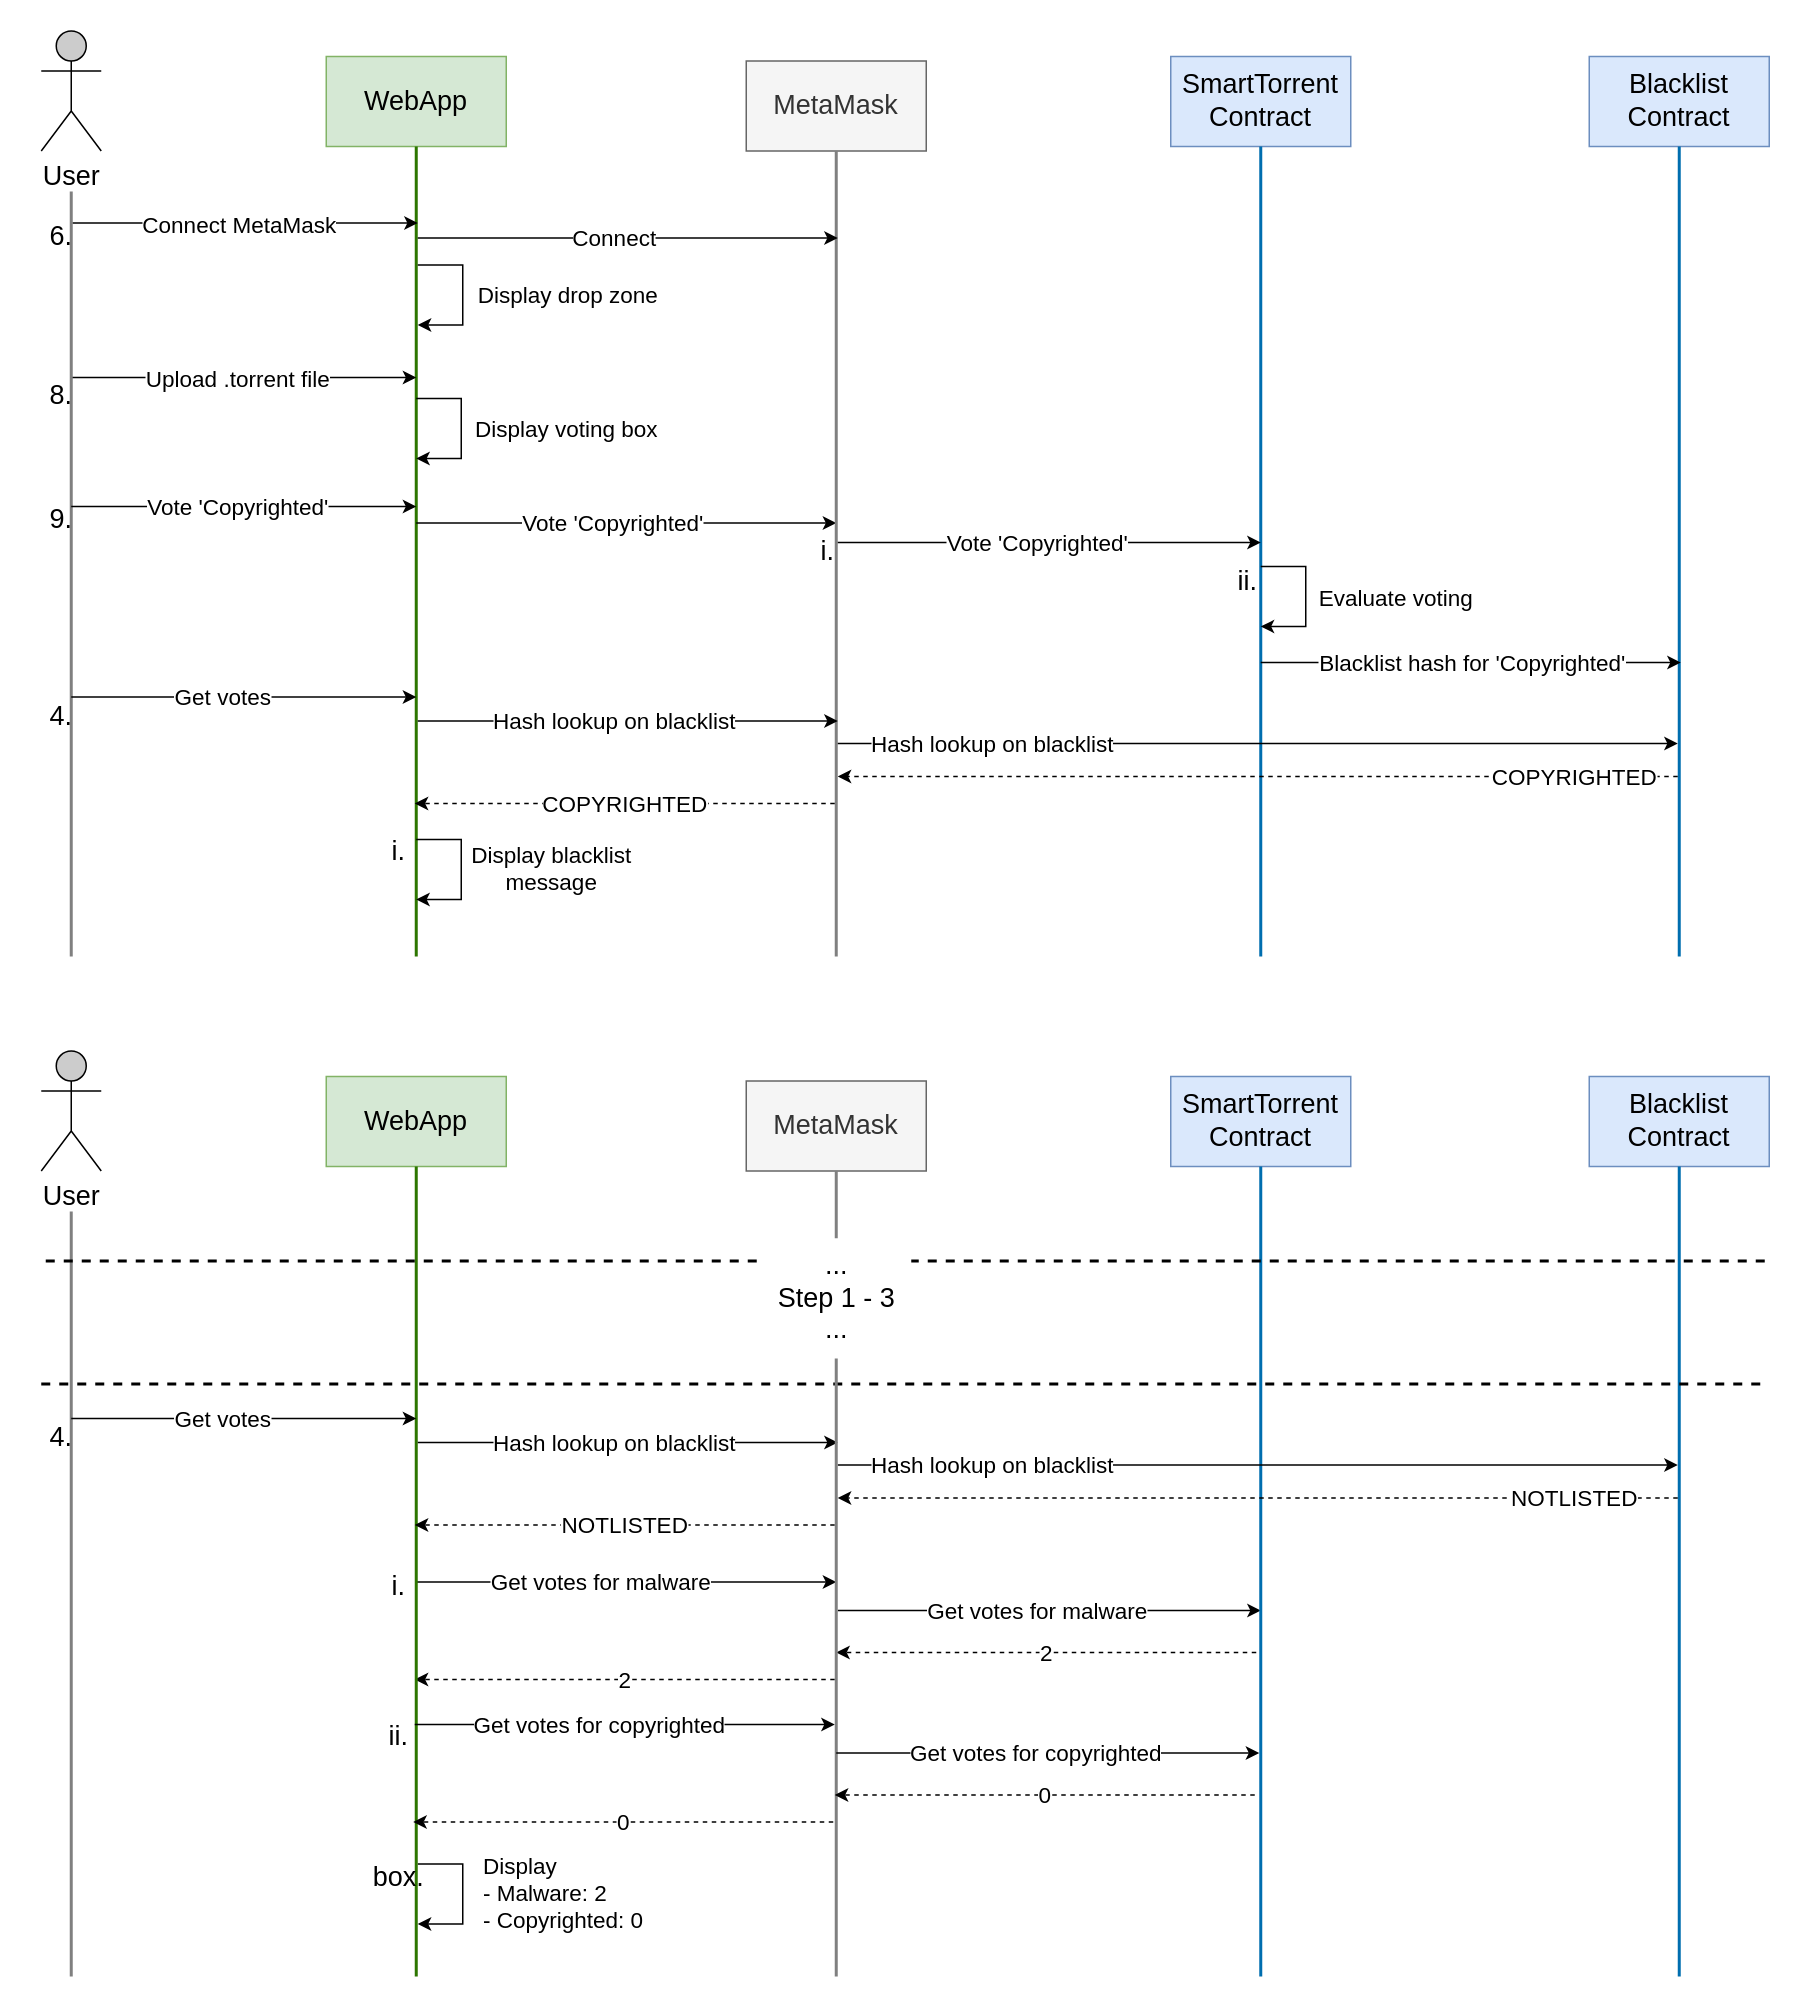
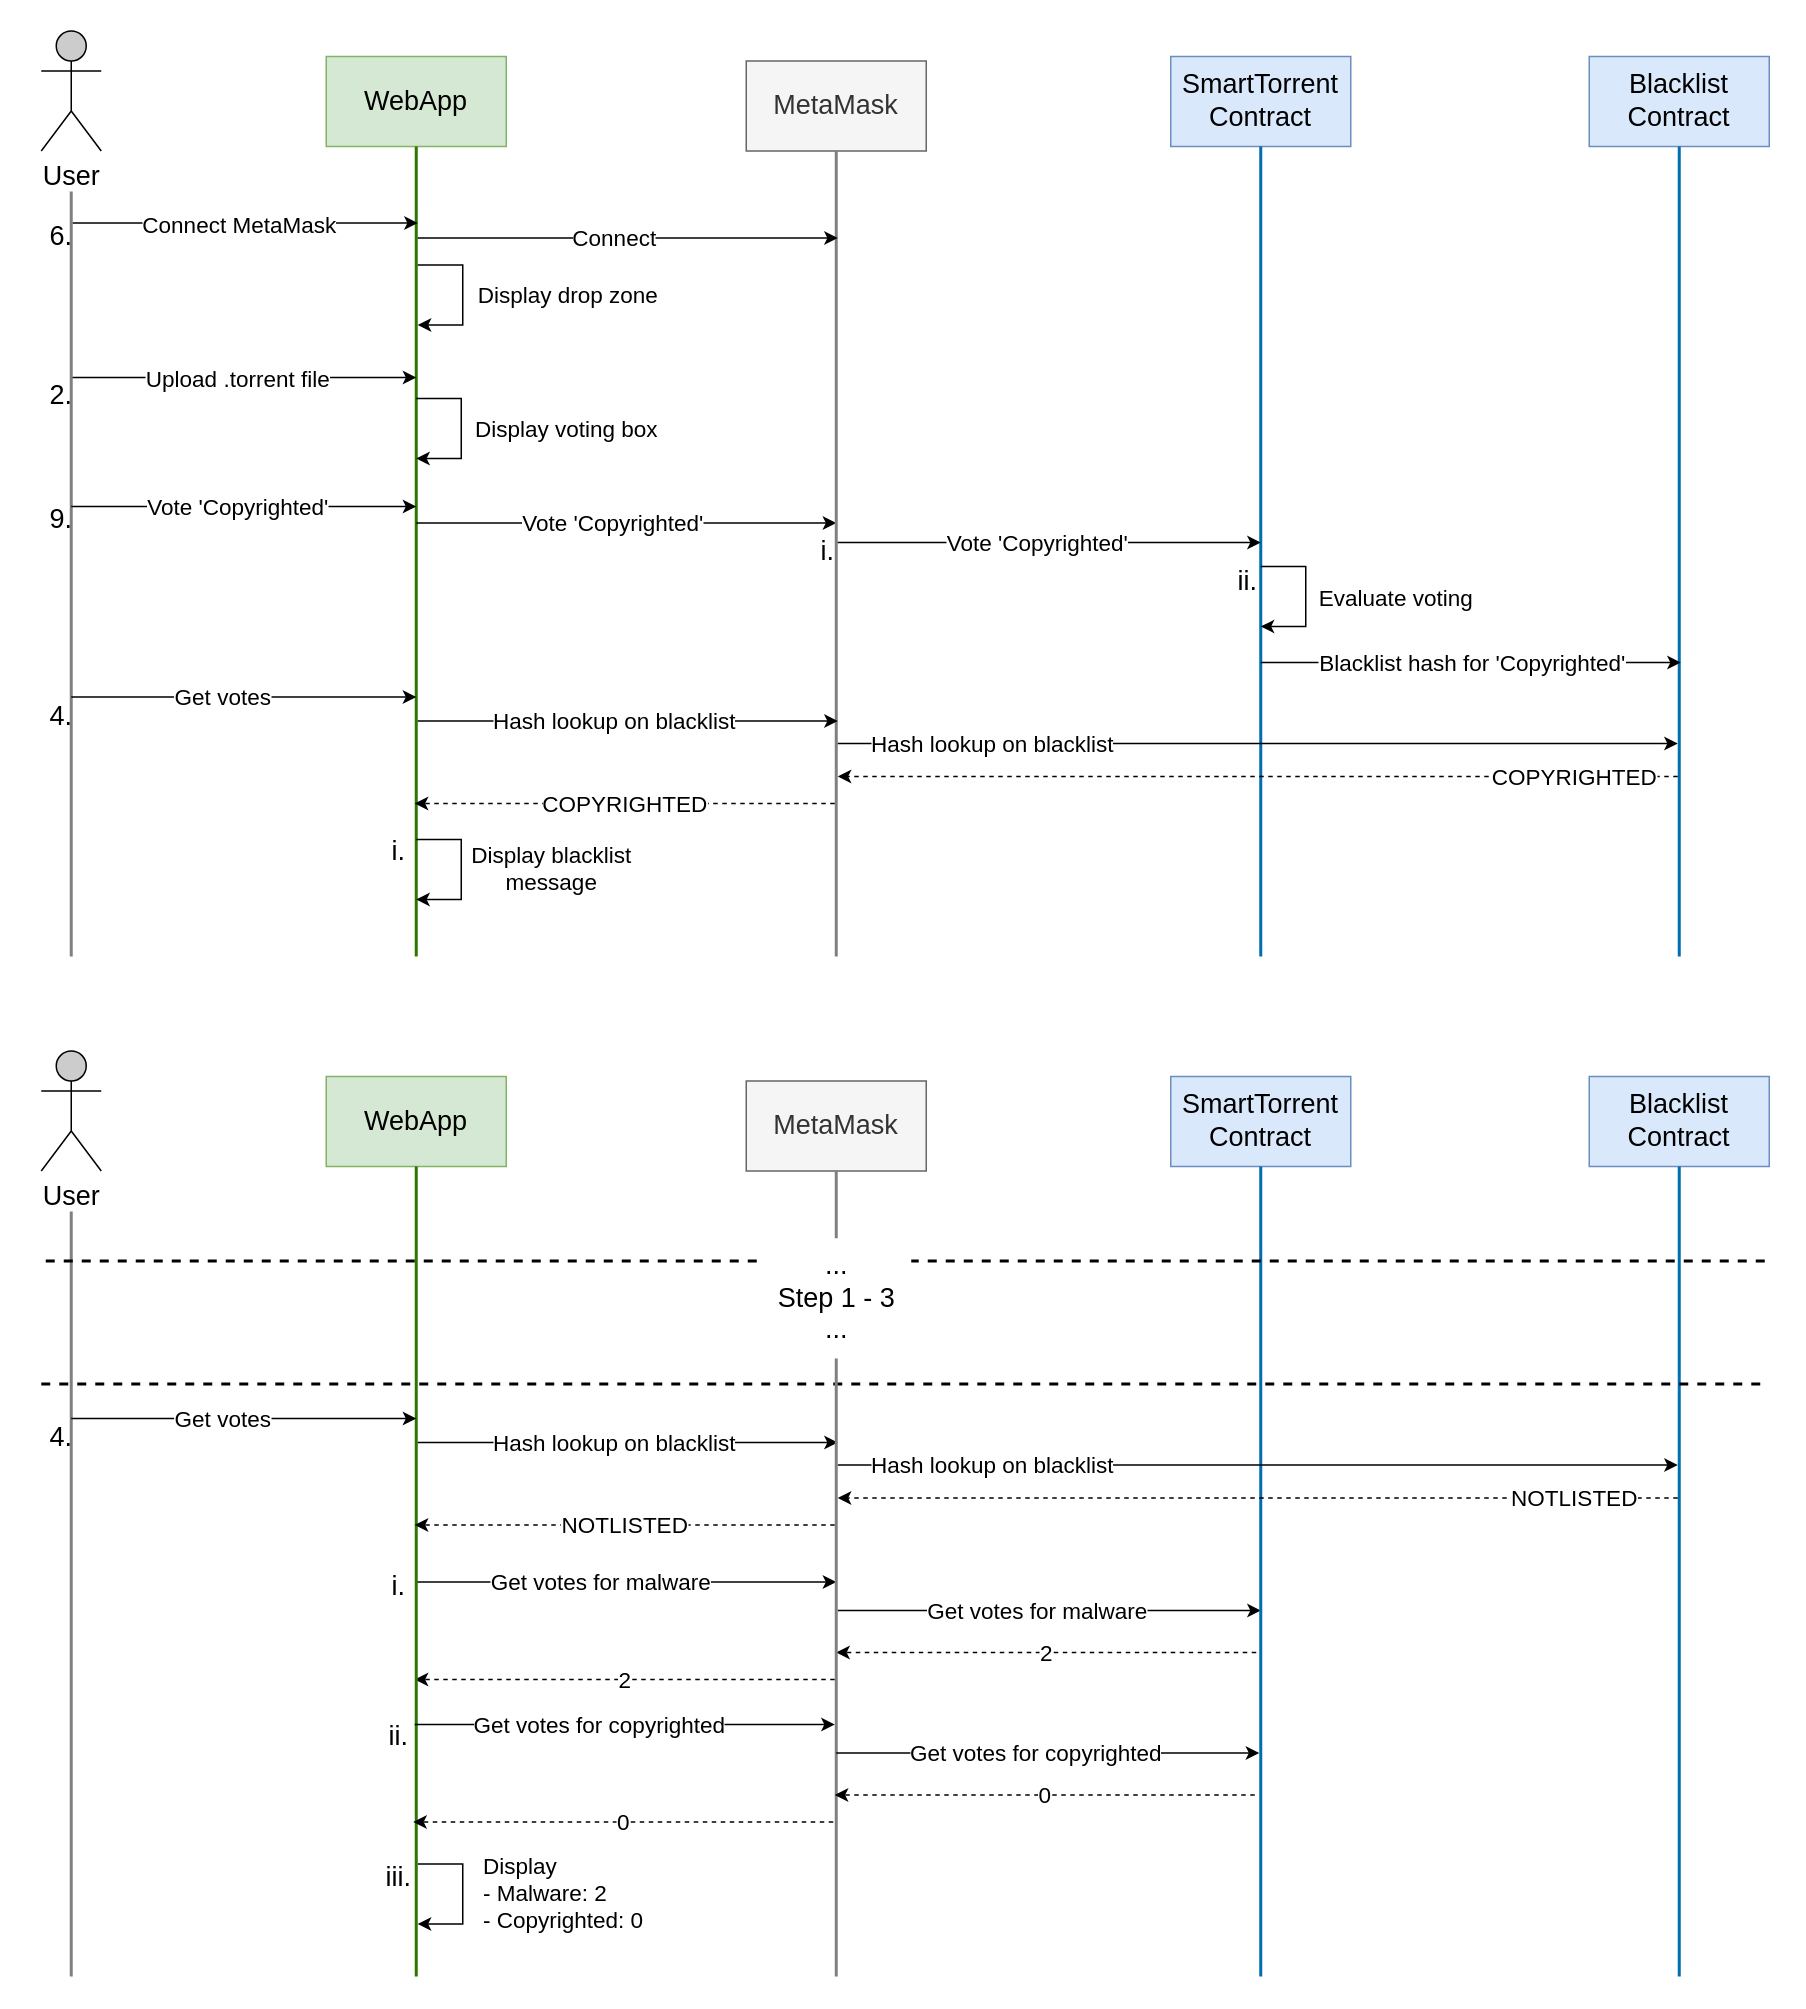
(62, 395) -> (62, 395)
(399, 1877) -> (399, 1877)
